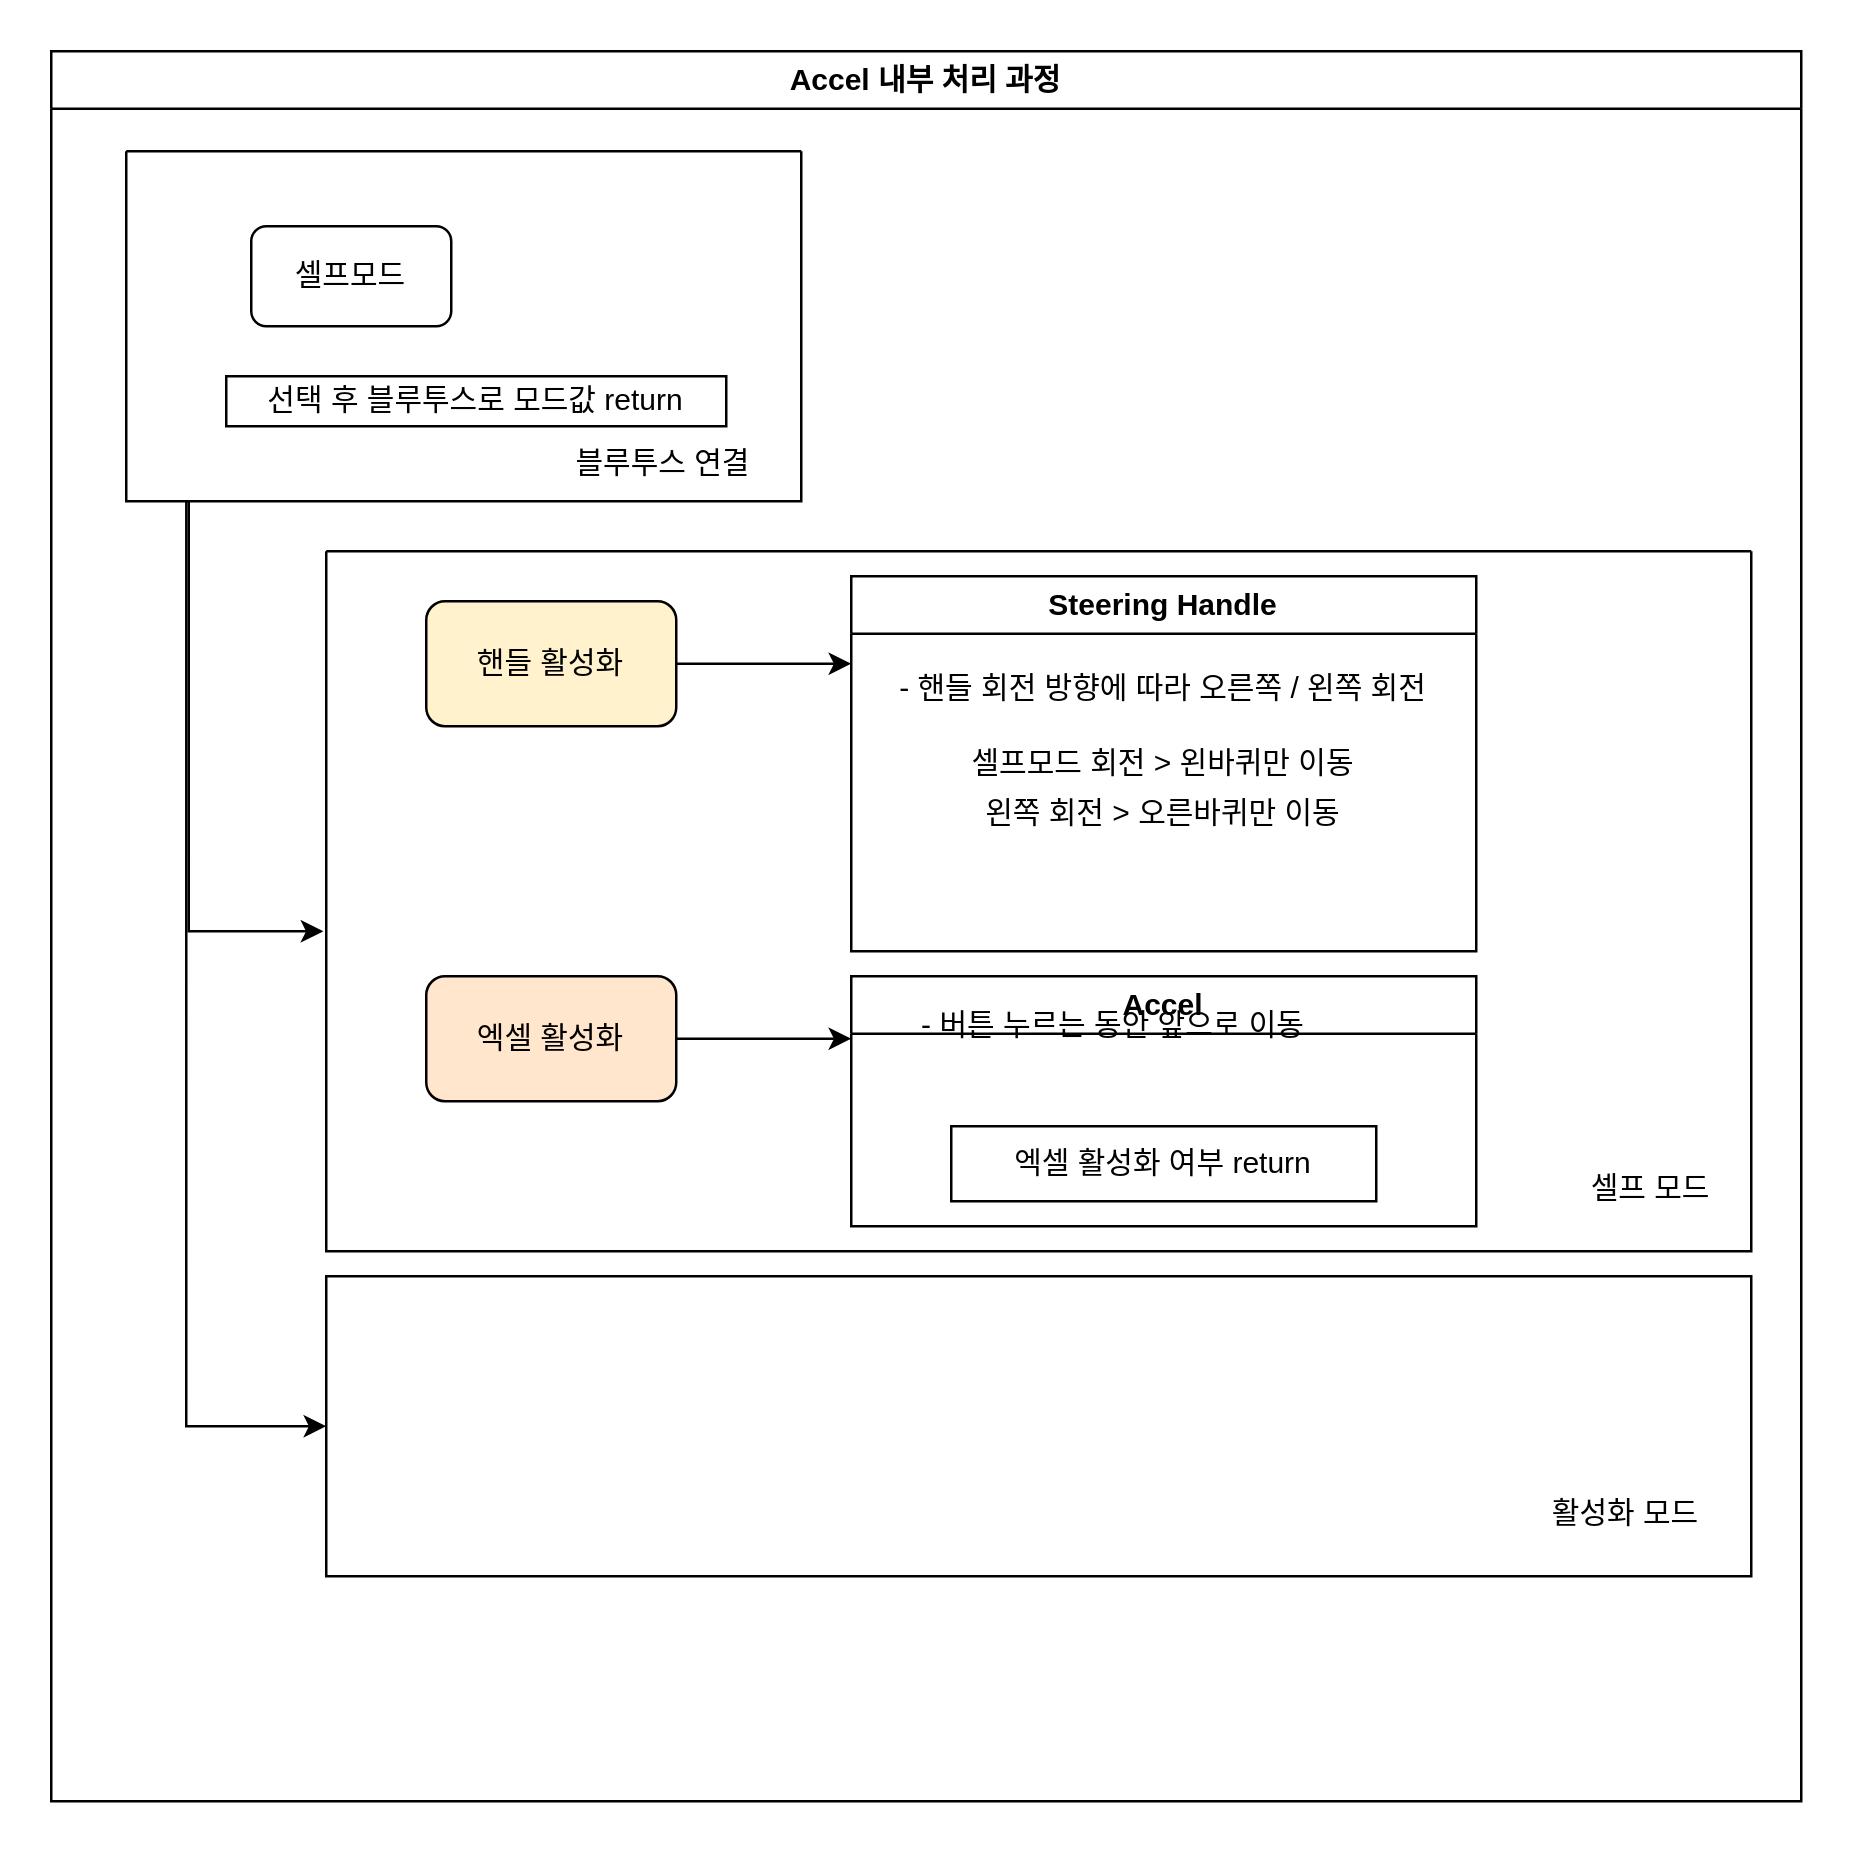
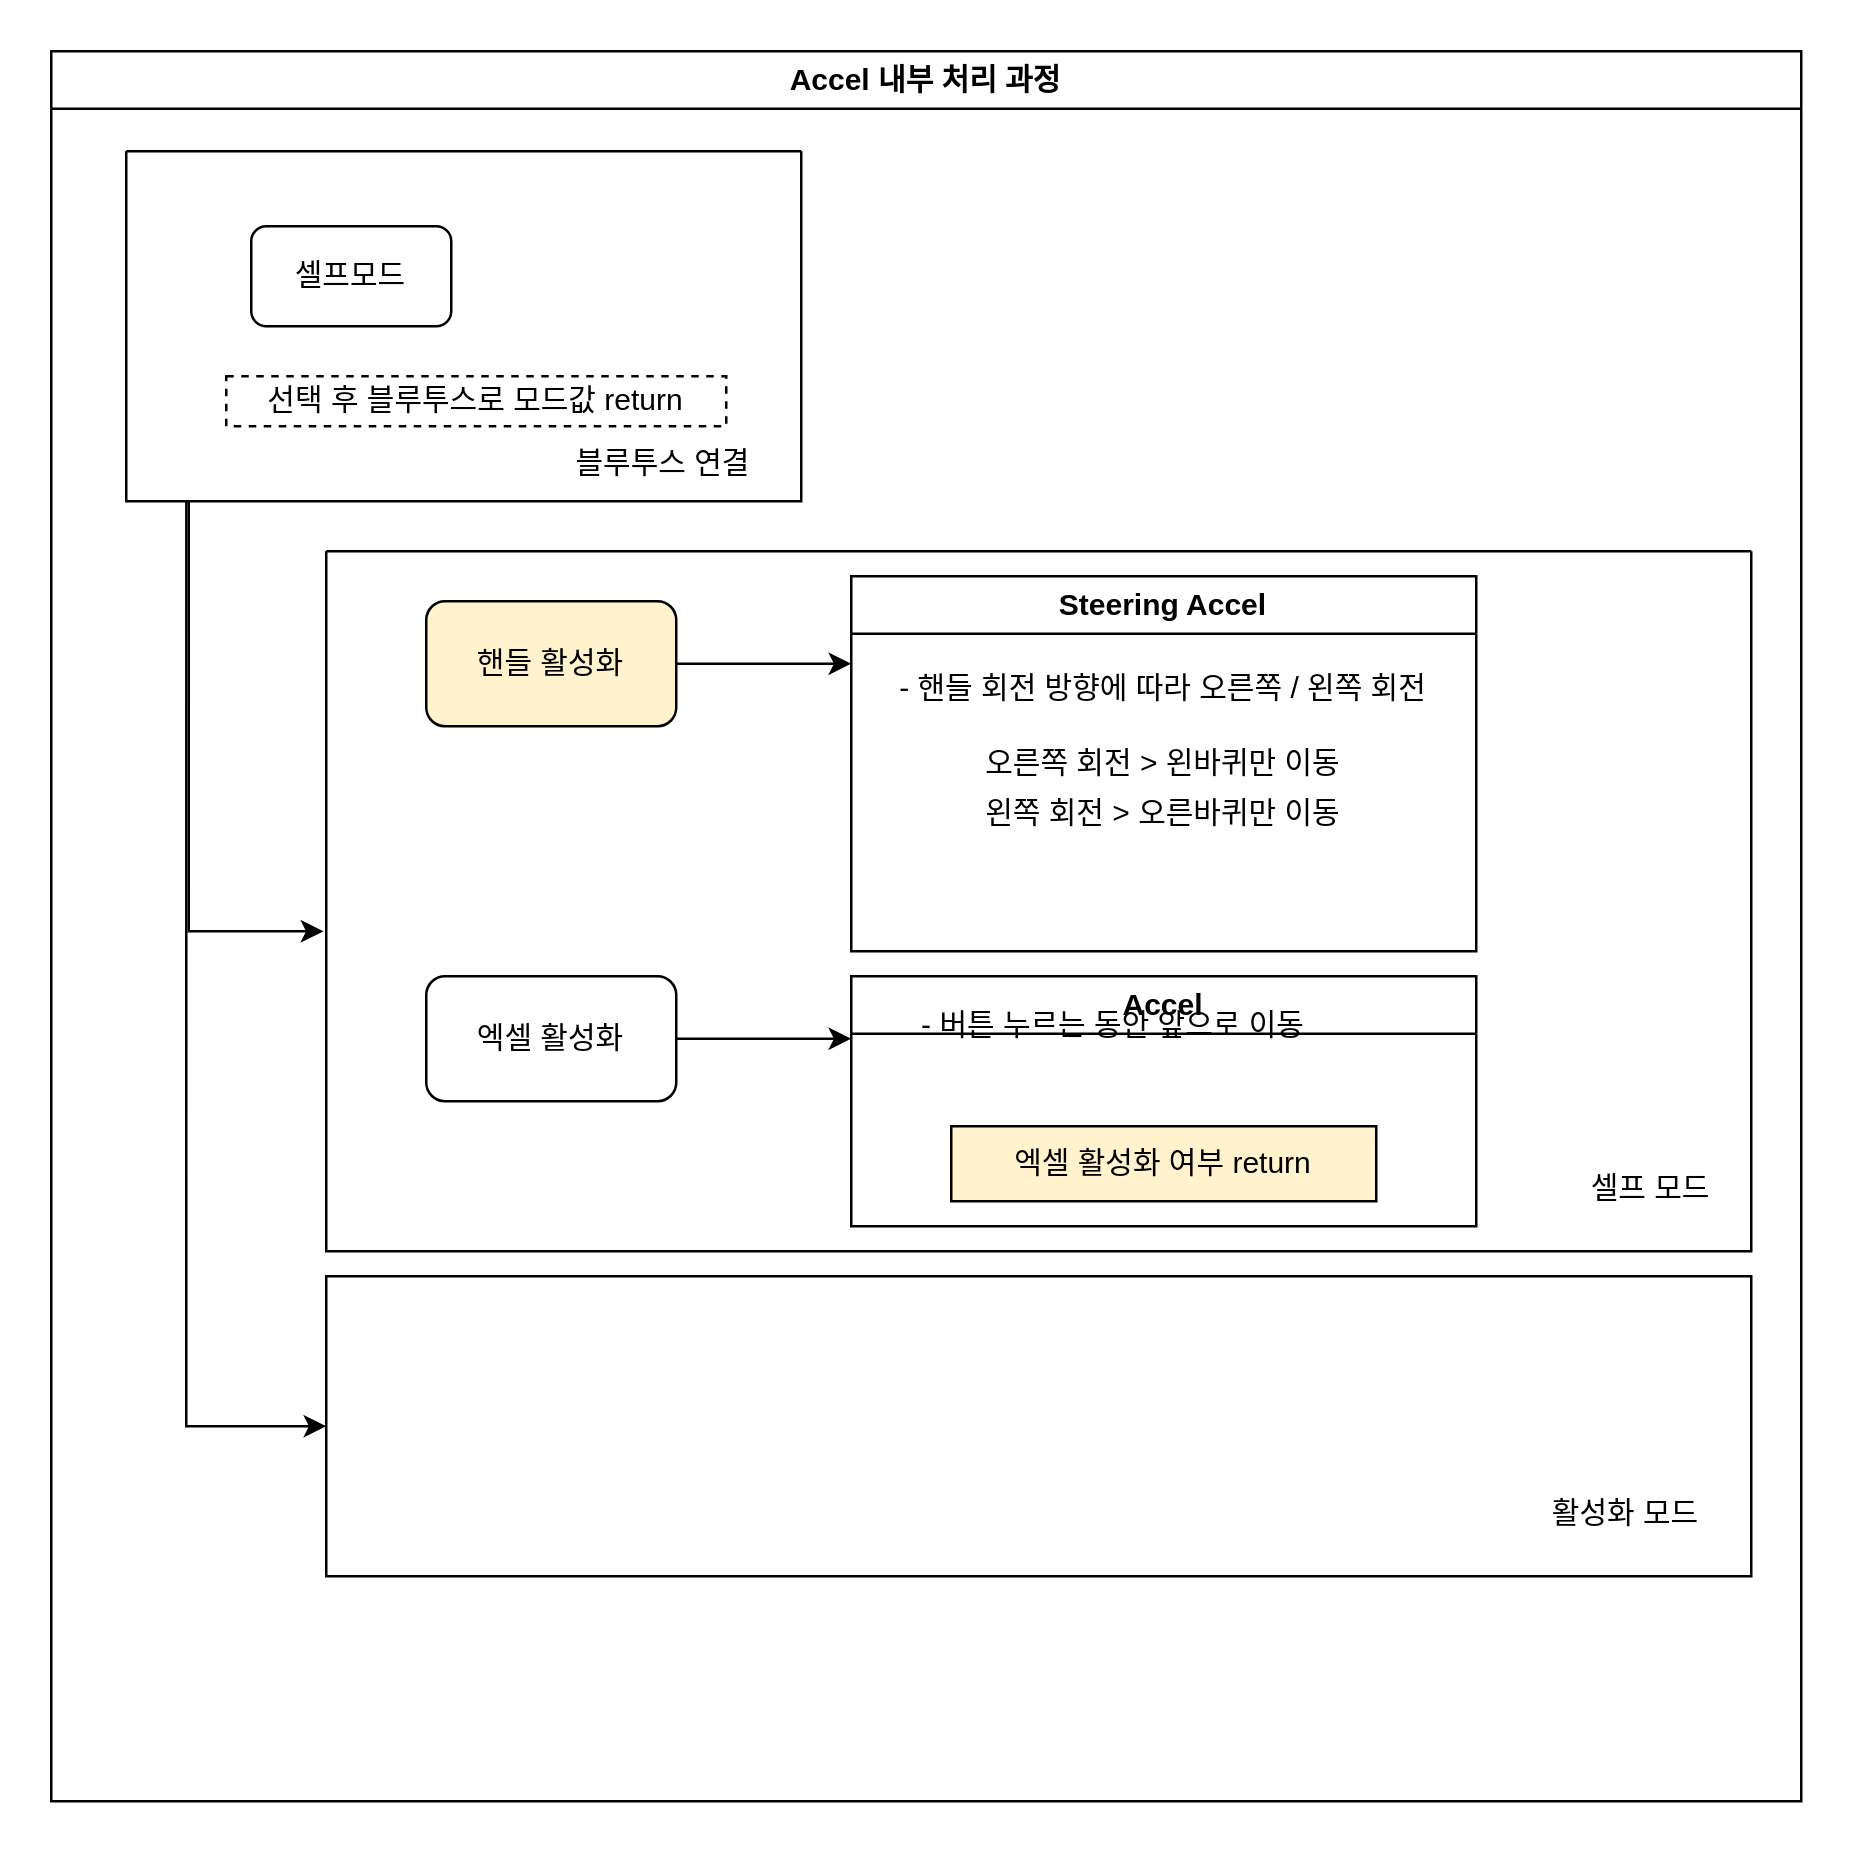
(476, 401) -> (476, 401)
(1164, 606) -> (1164, 606)
(1164, 764) -> (1164, 764)
(551, 1039) -> (551, 1039)
(1164, 1164) -> (1164, 1164)
